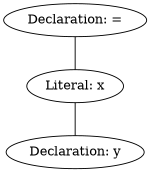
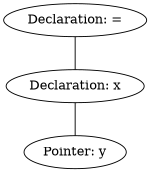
(75, 86) -> (75, 86)
(75, 152) -> (75, 152)
